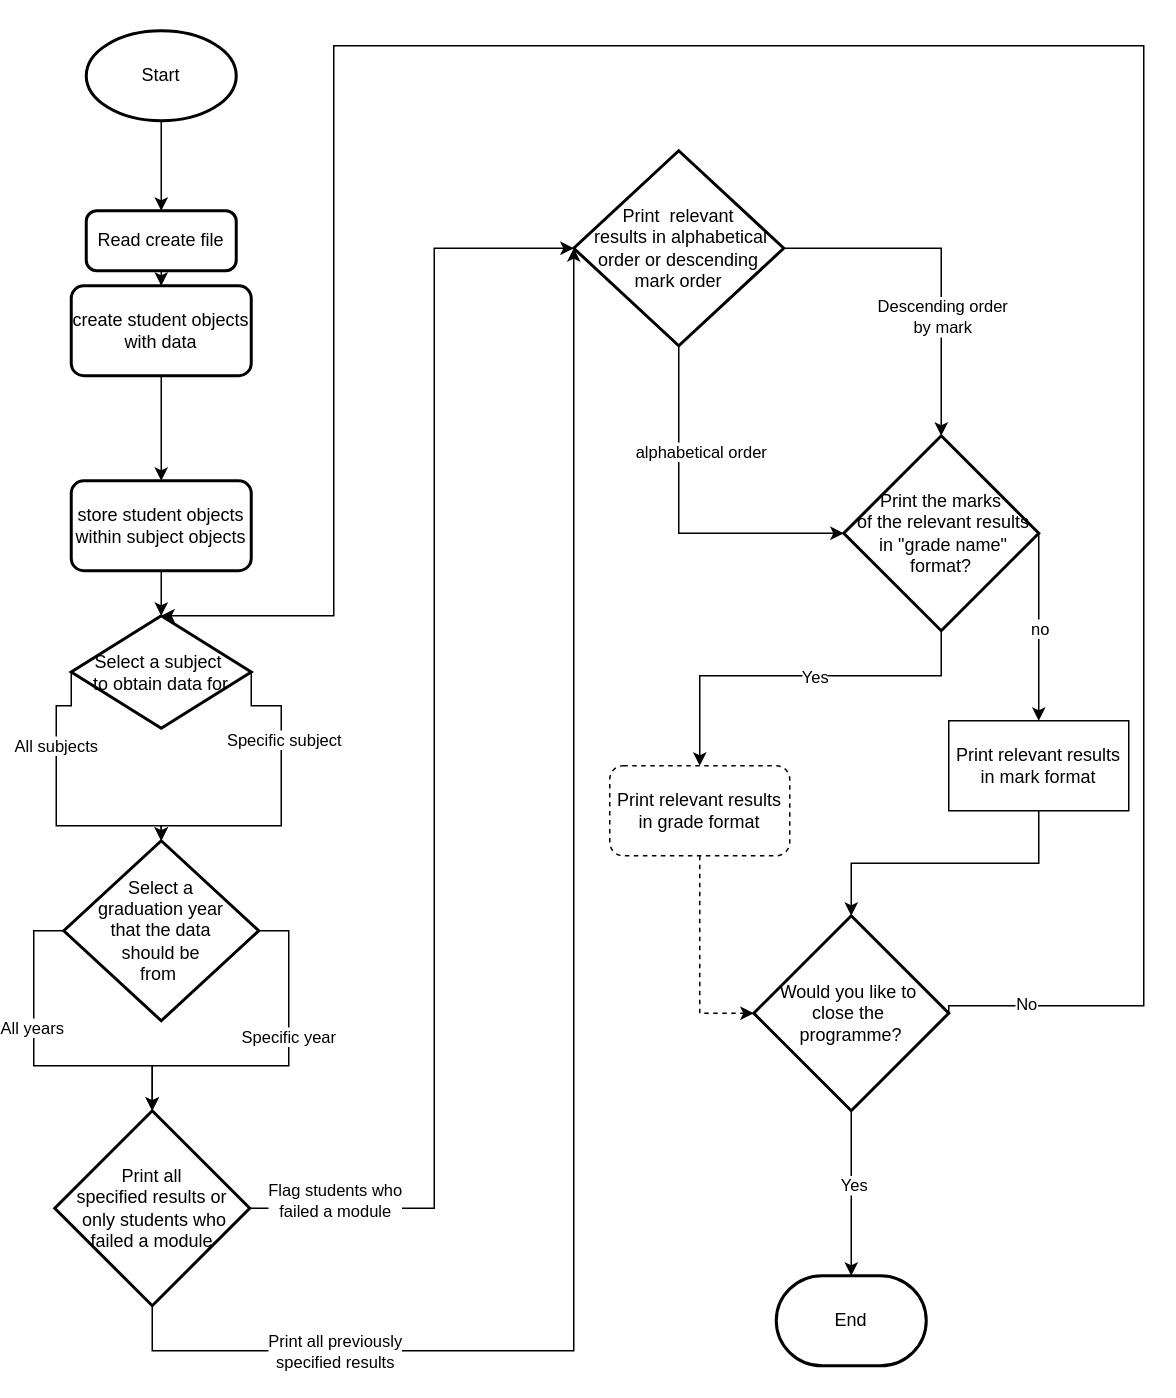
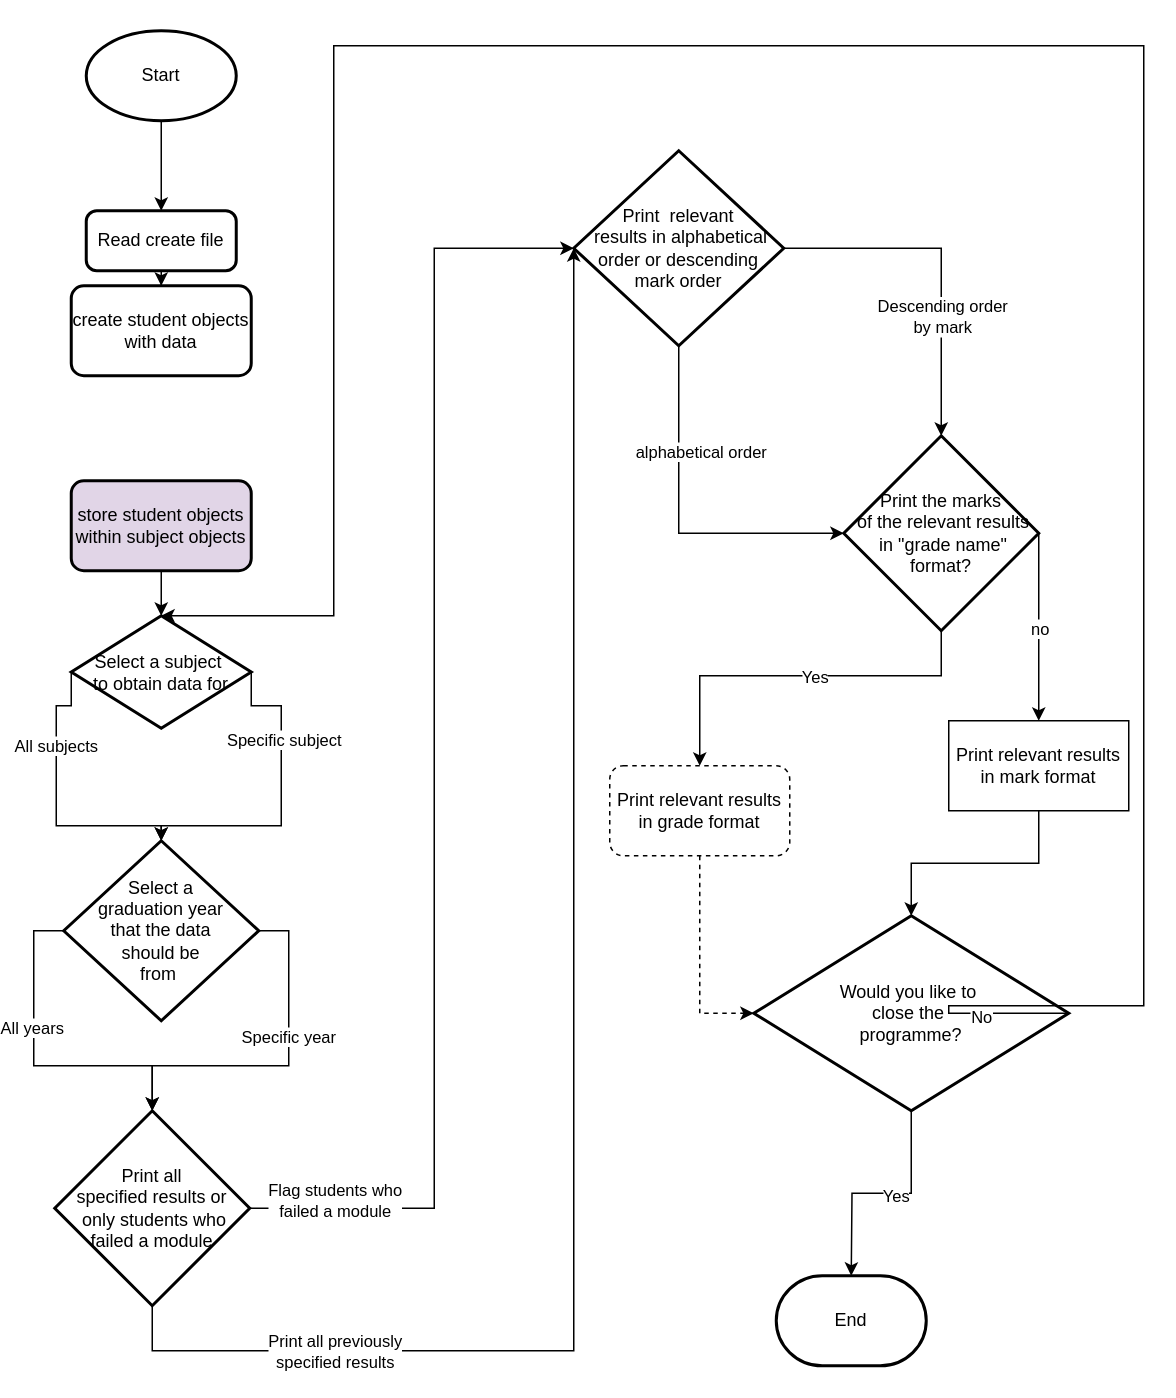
(161, 423) -> none
(161, 526) -> (161, 526)
(851, 1013) -> (911, 1013)
